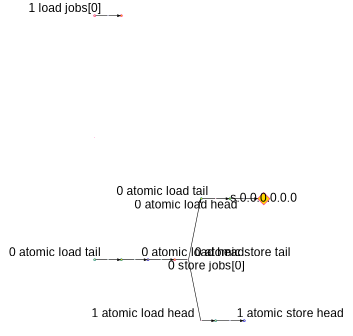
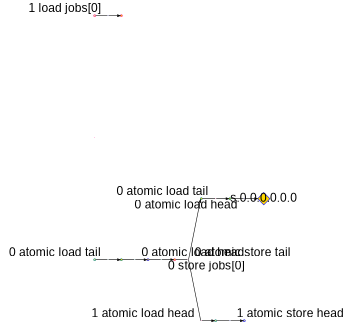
(264, 199) -> (264, 199)
